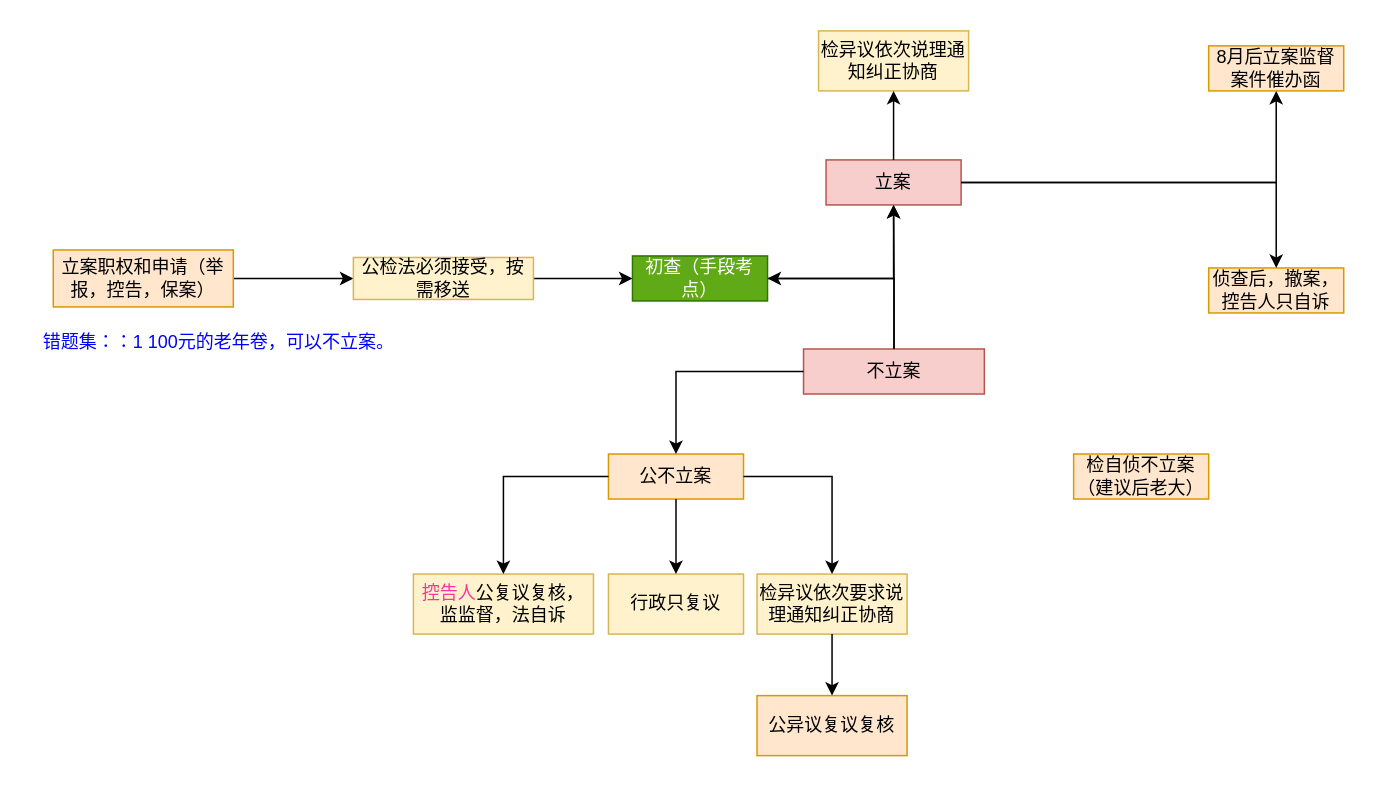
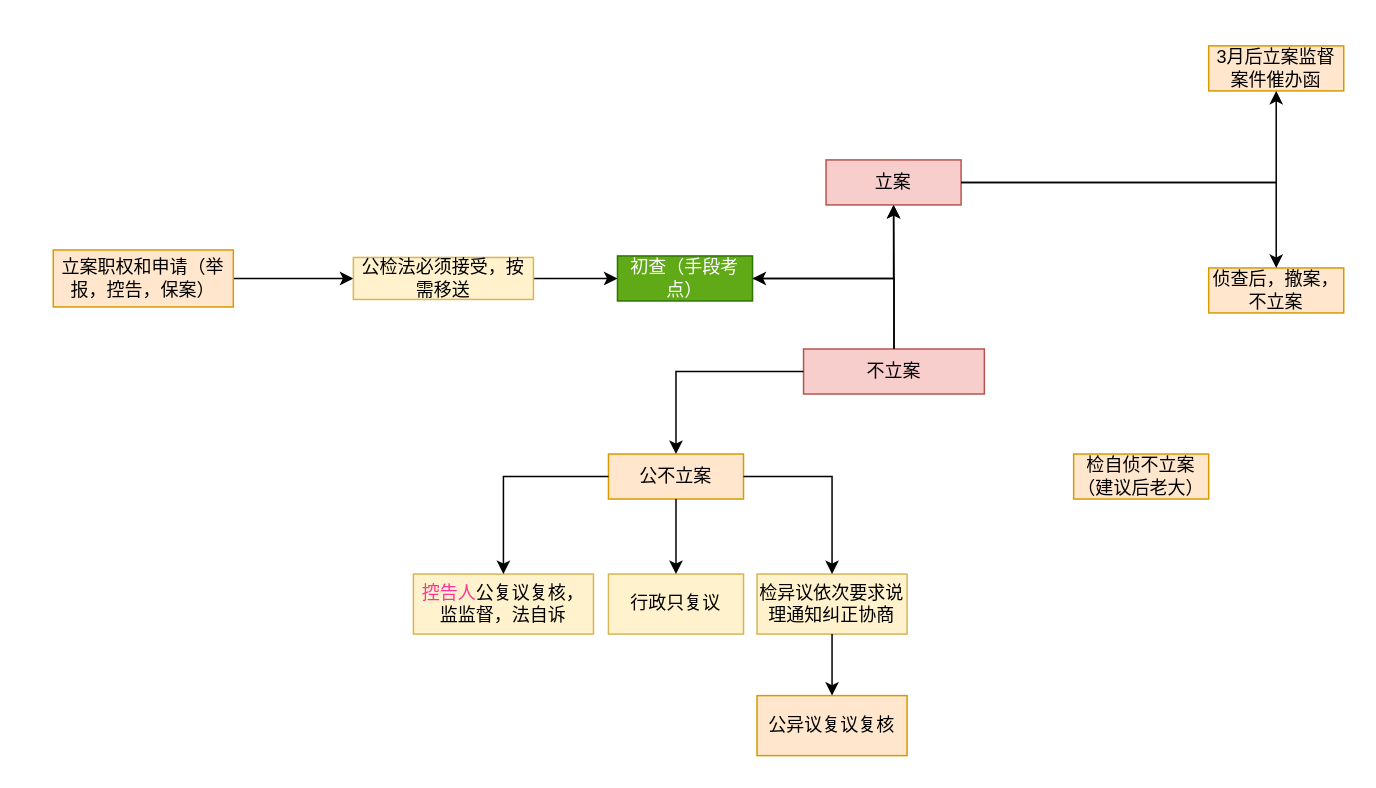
(893, 61) -> none
(1276, 68) -> (1276, 68)
(893, 131) -> none
(700, 278) -> (685, 278)
(1276, 290) -> (1276, 290)
(218, 364) -> none
